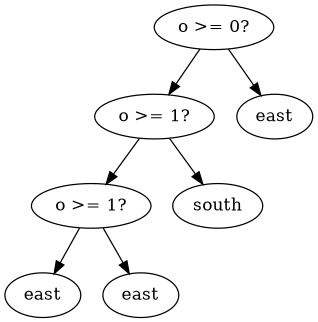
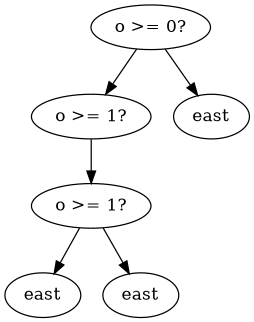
(218, 206) -> none
